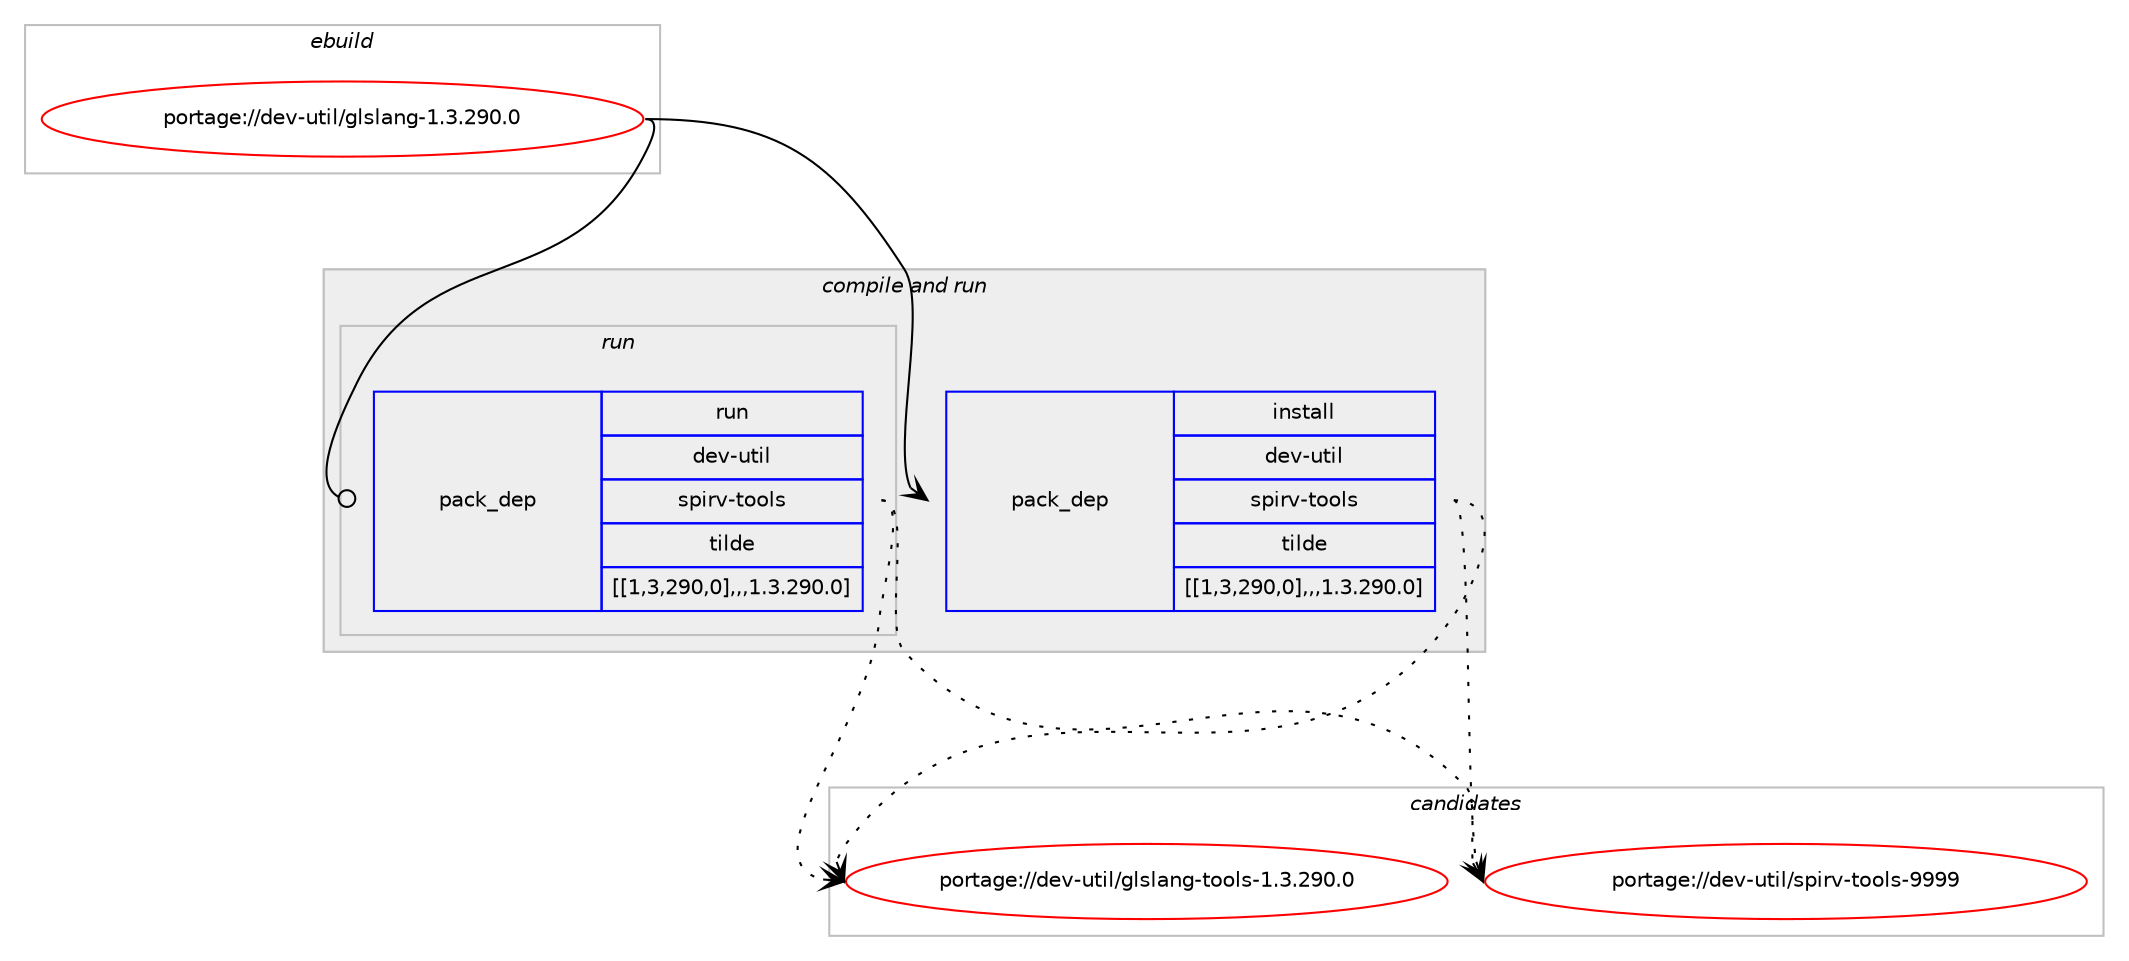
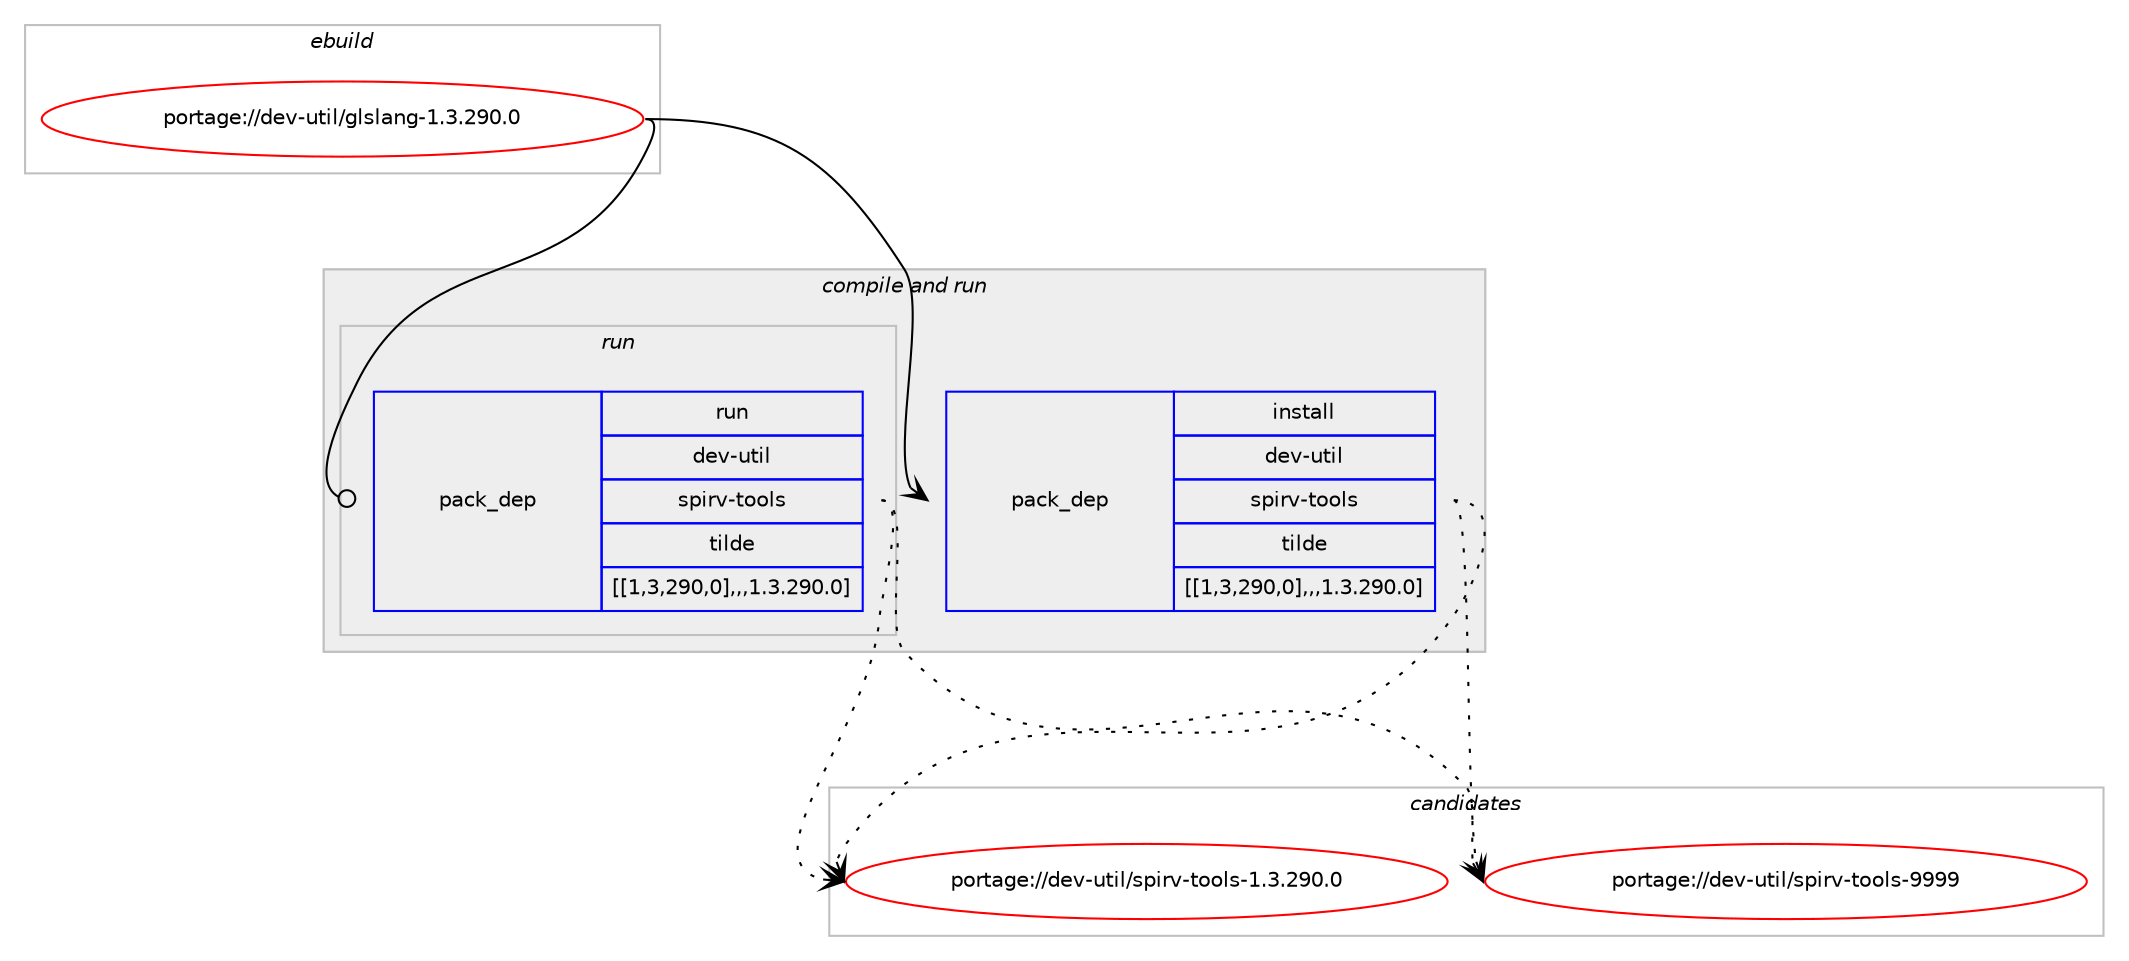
(1147, 882) -> (1147, 882)
